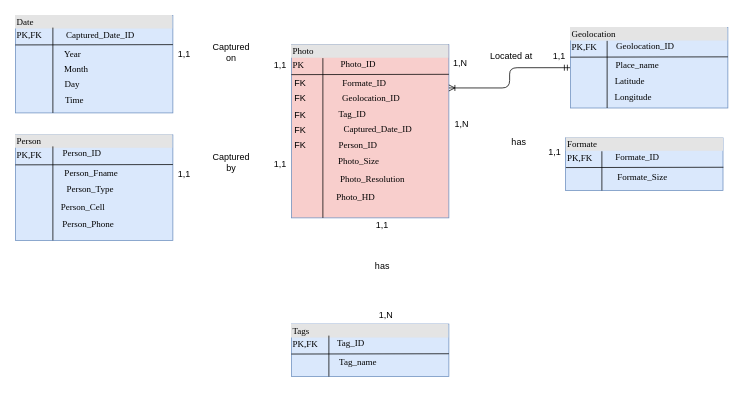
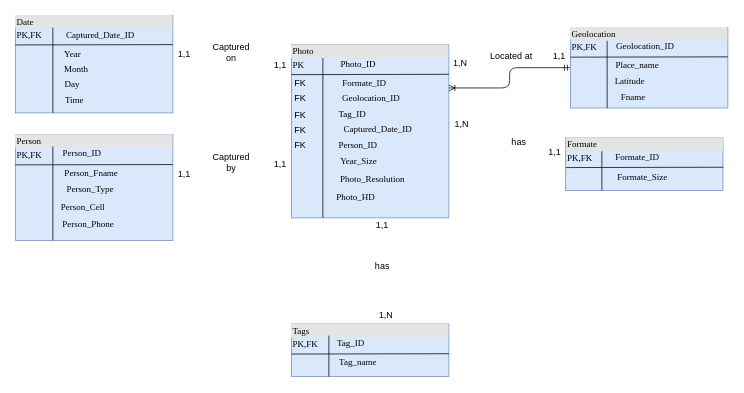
(633, 97) -> (633, 97)
(370, 131) -> (370, 131)
(359, 162) -> (359, 162)
